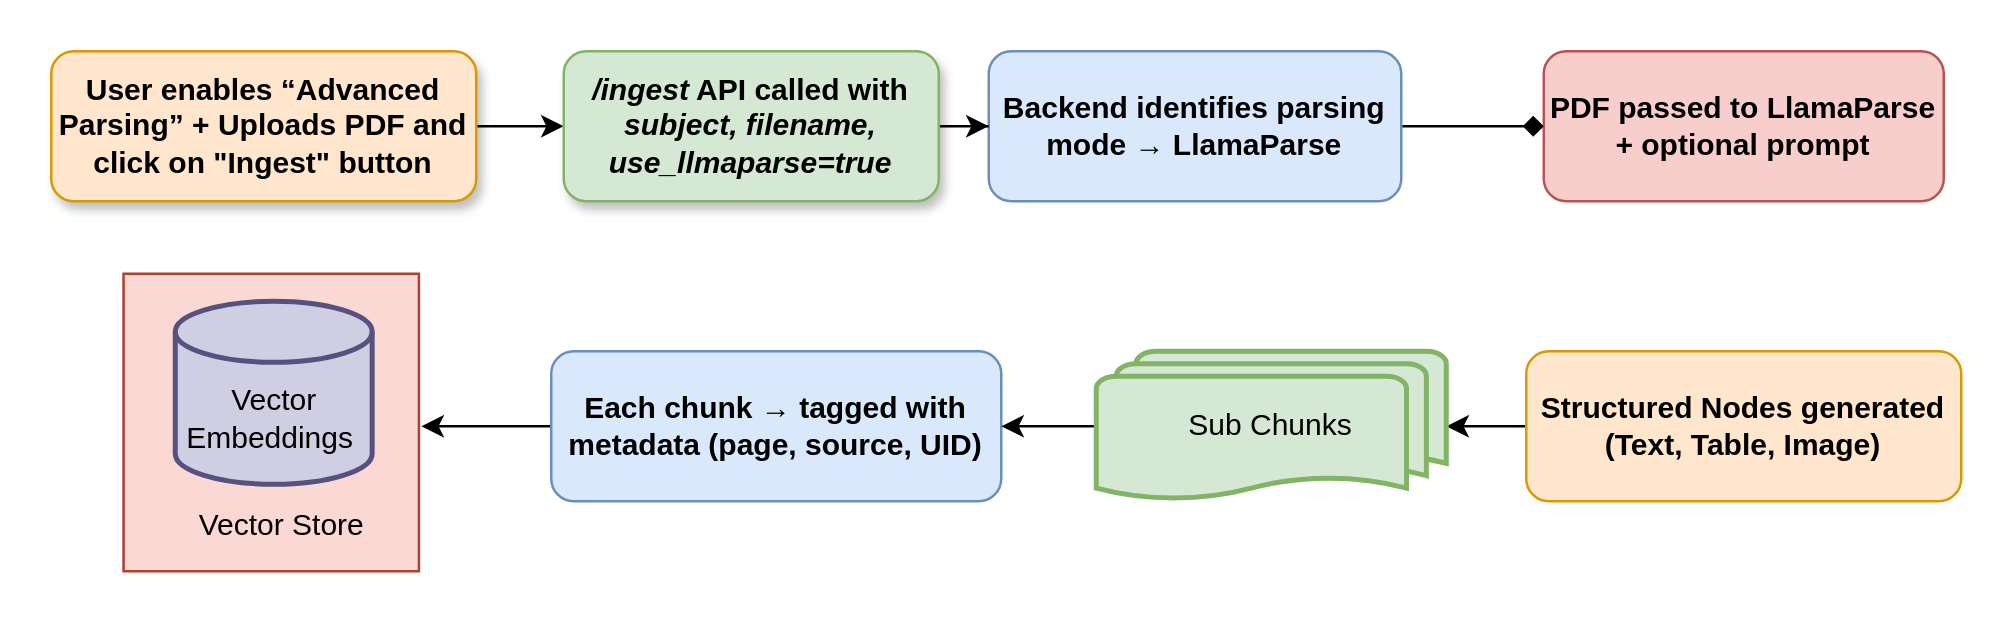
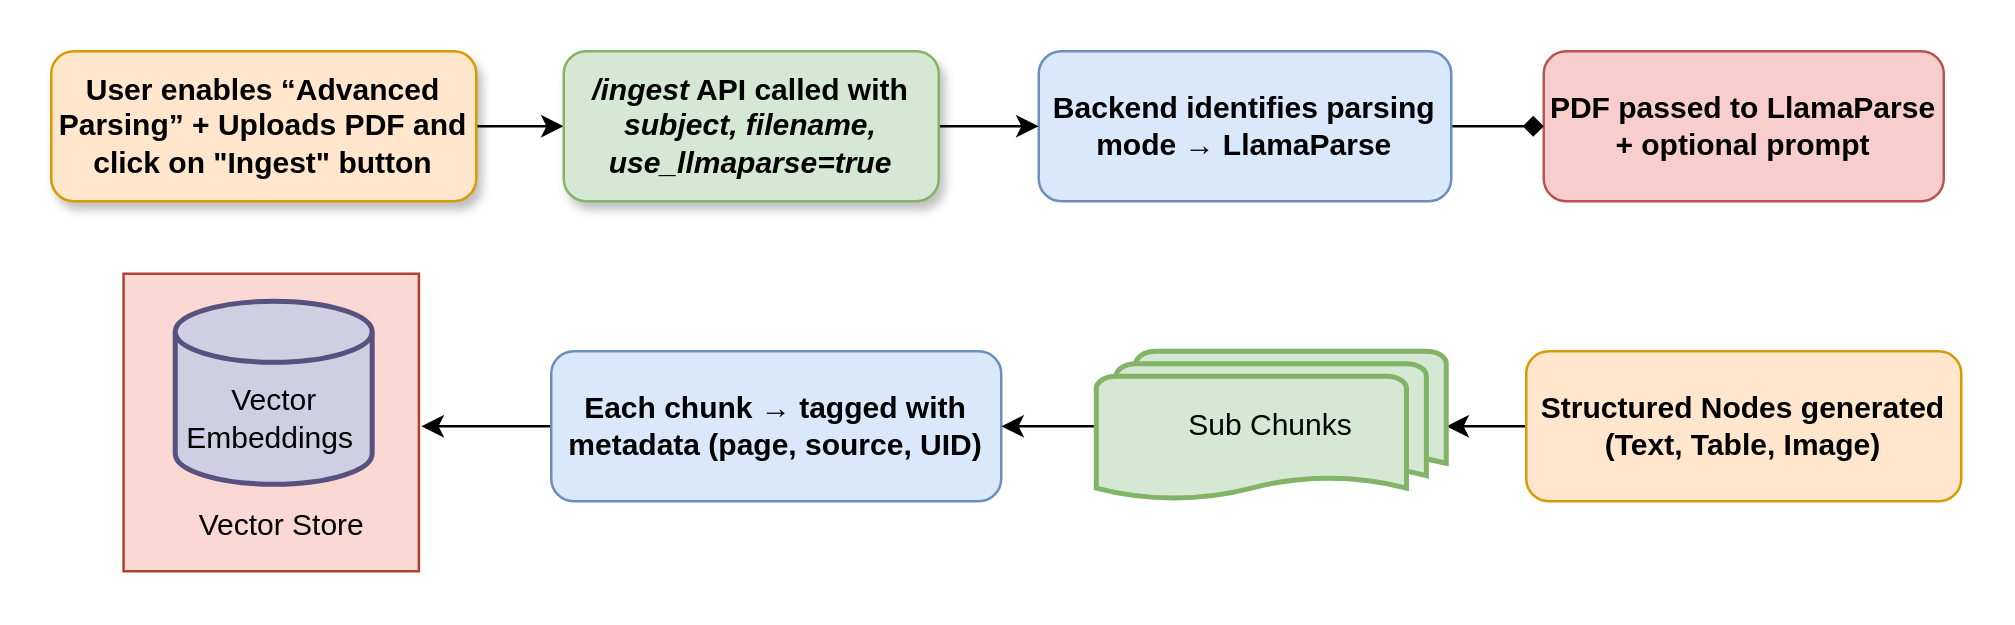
(1195, 126) -> (1245, 126)
